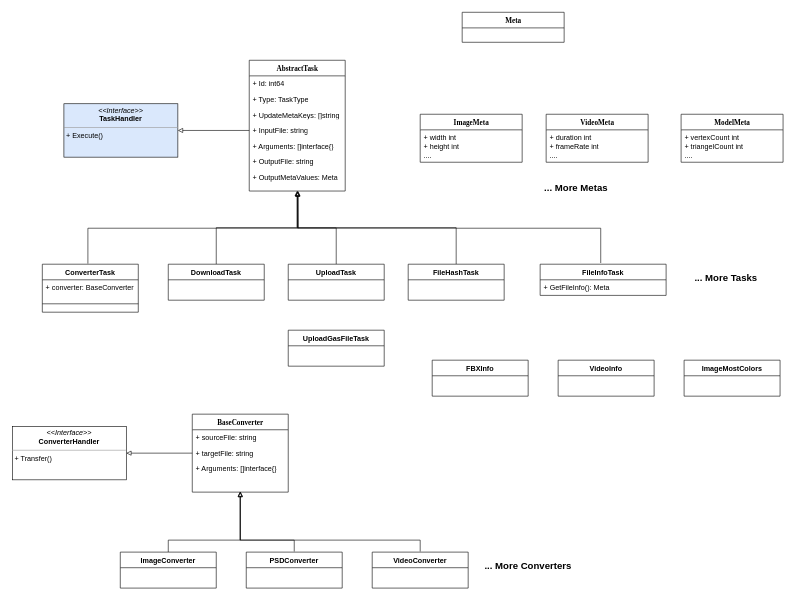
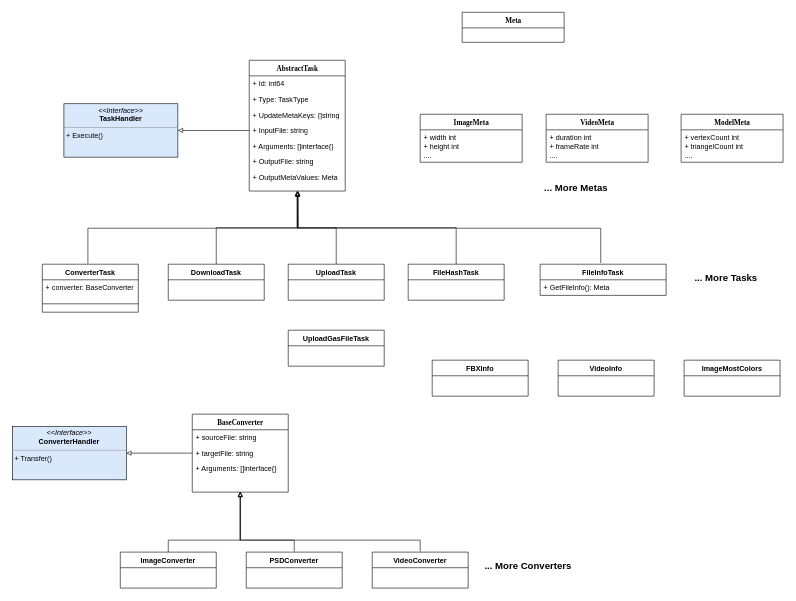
(69, 453) -> (69, 453)
